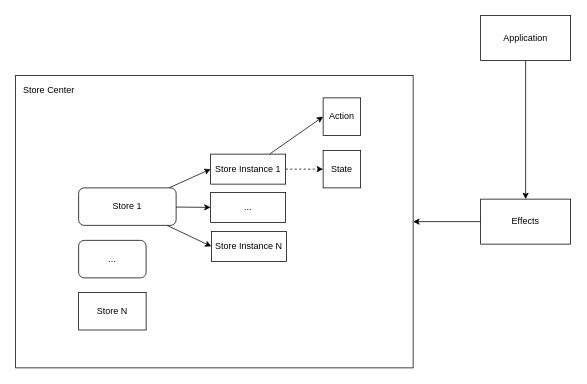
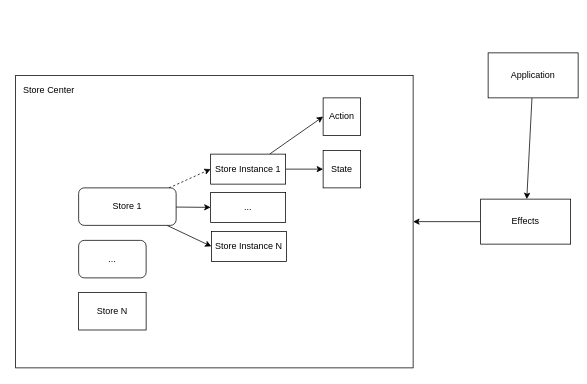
(525, 38) -> (533, 75)
(302, 169) -> (302, 169)
(187, 179) -> (187, 179)
